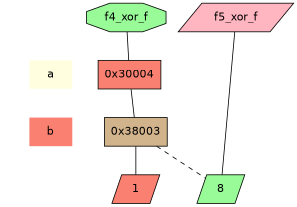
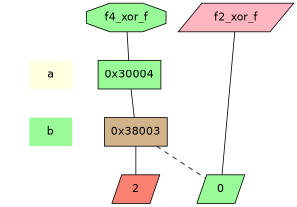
(236, 17) -> (236, 17)
(129, 75) -> (129, 75)
(51, 132) -> (51, 132)
(136, 189) -> (136, 189)
(221, 189) -> (221, 189)
